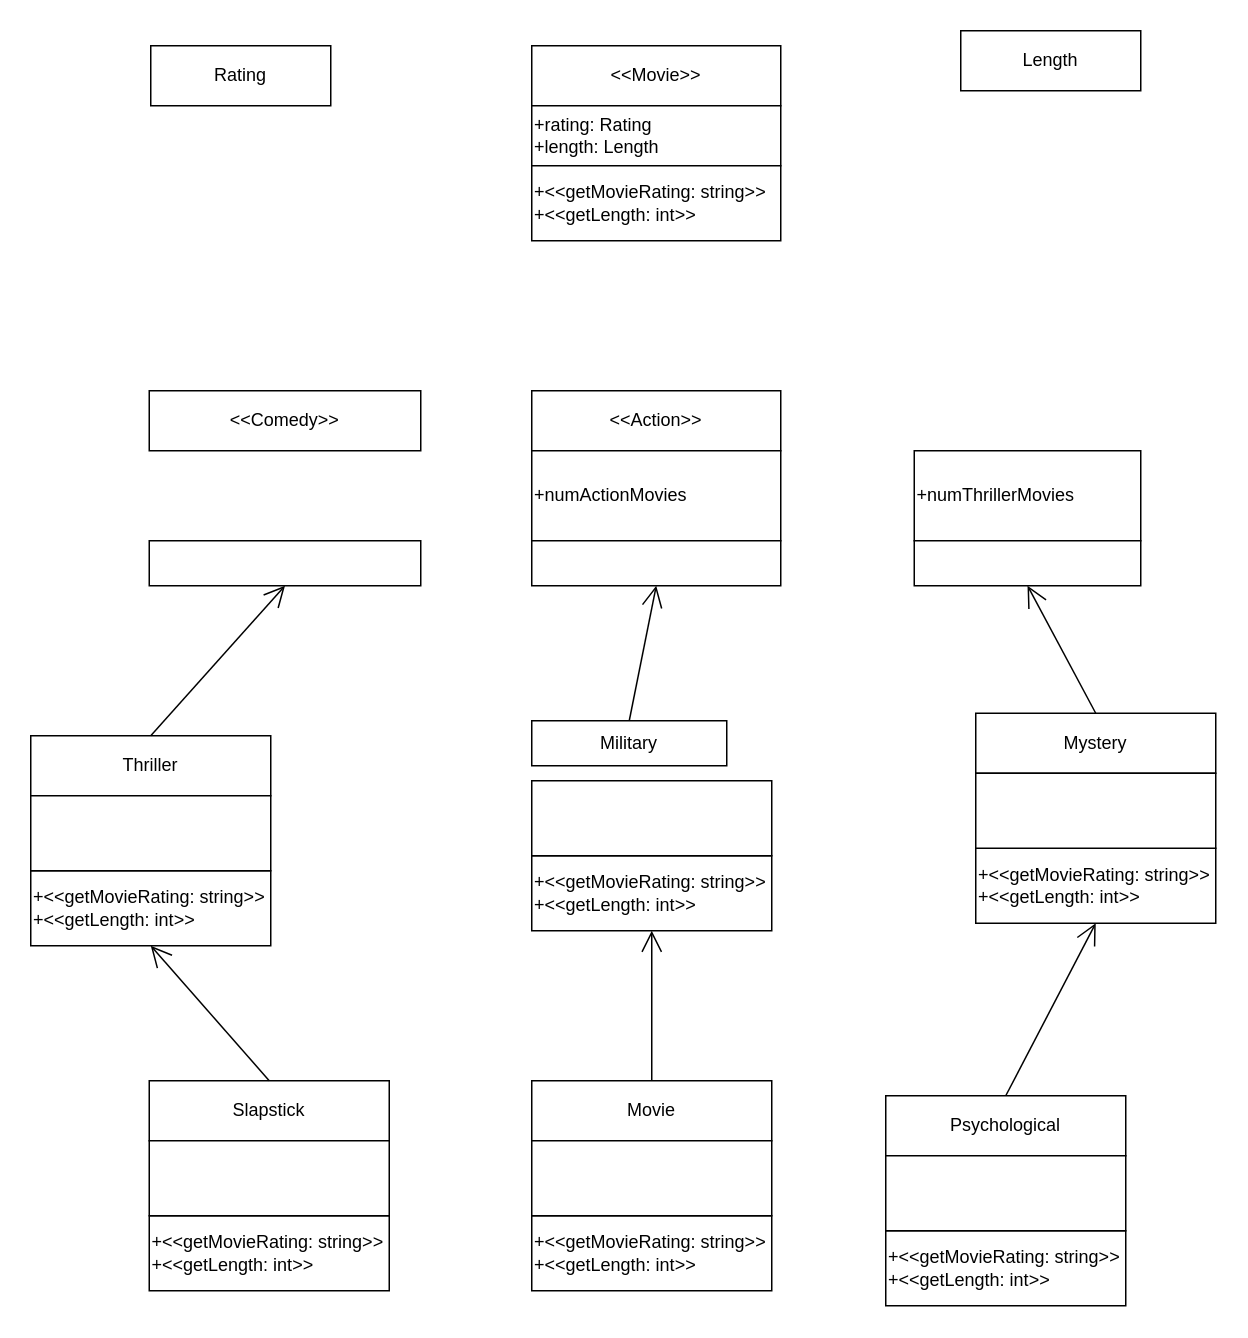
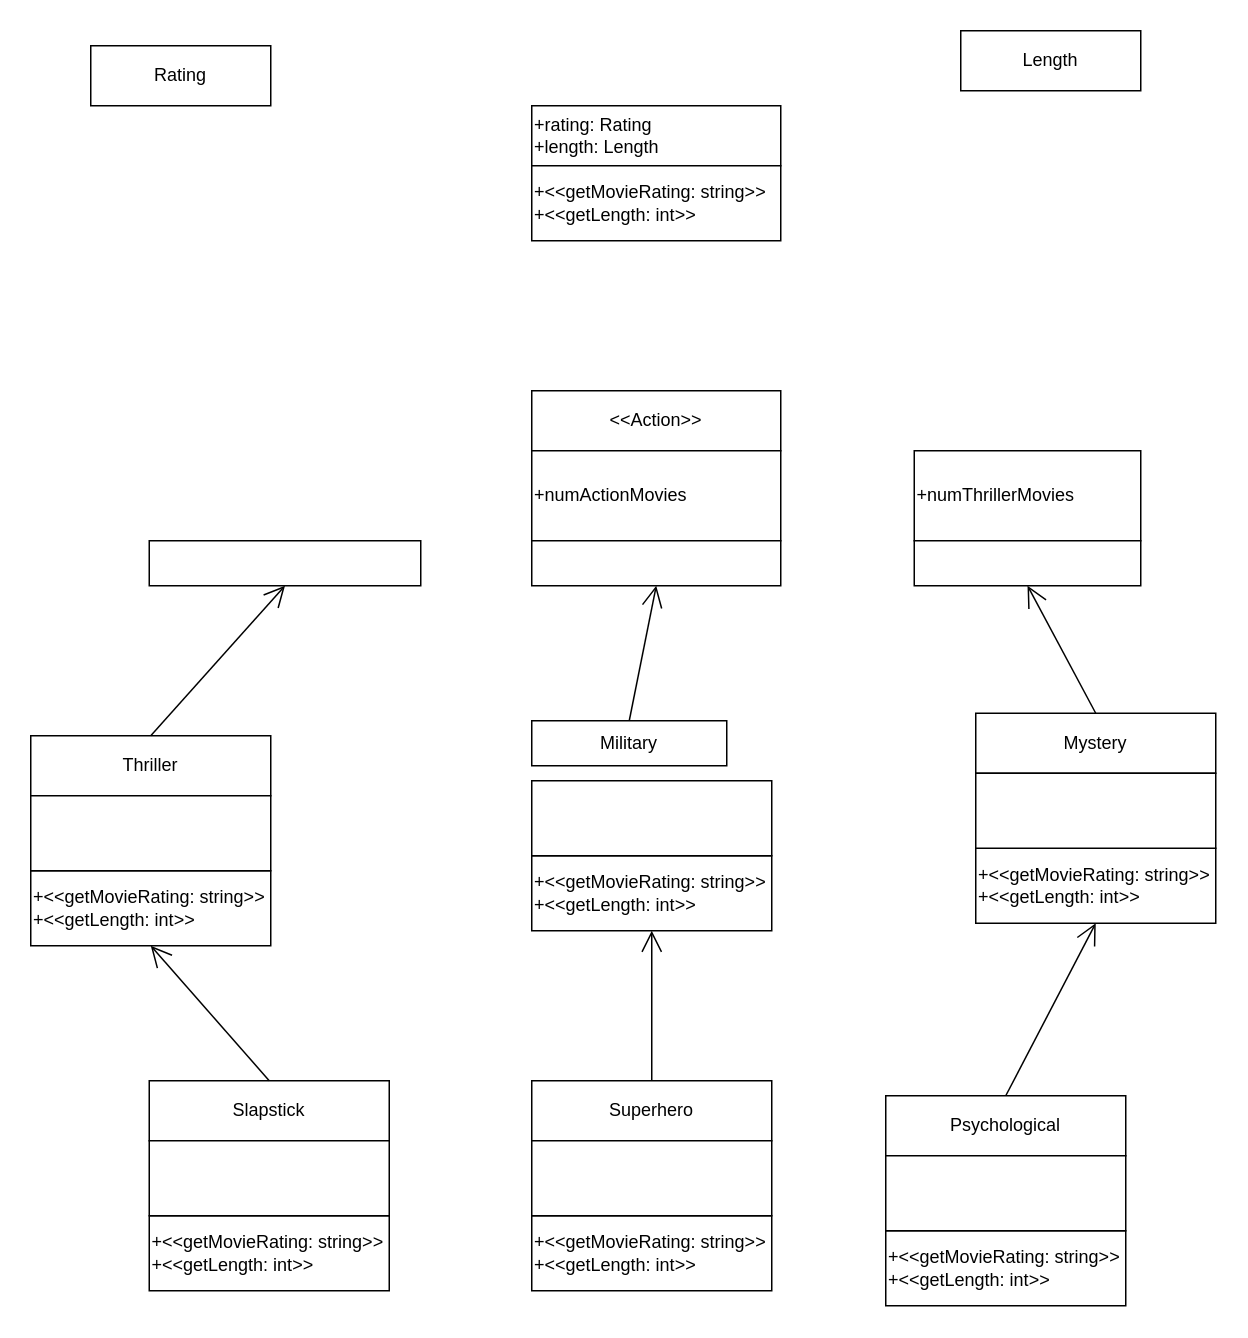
(241, 76) -> (181, 76)
(656, 76) -> none
(285, 421) -> none
(652, 1111) -> (652, 1111)
